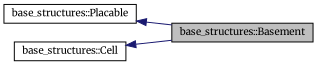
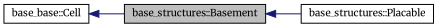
(159, 24) -> (288, 14)
(70, 51) -> (46, 14)
